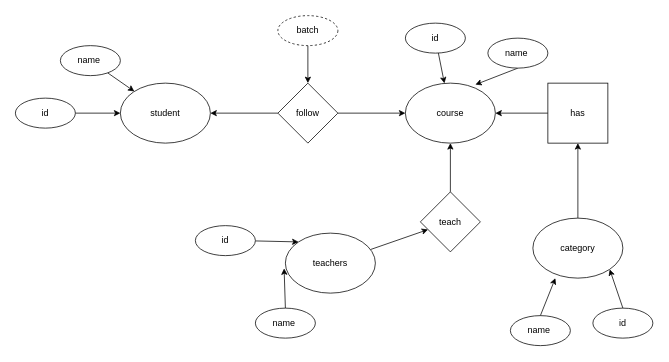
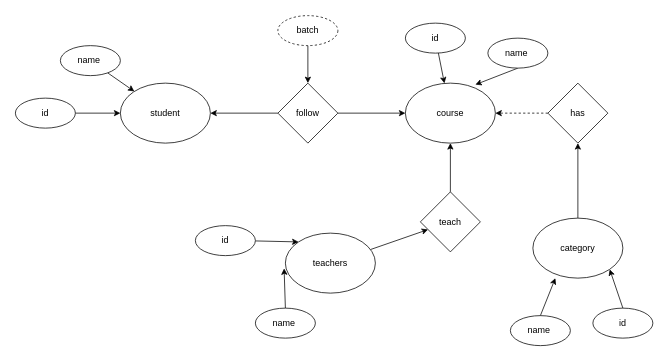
(525, 113) -> (525, 113)
(578, 113) -> (578, 113)
